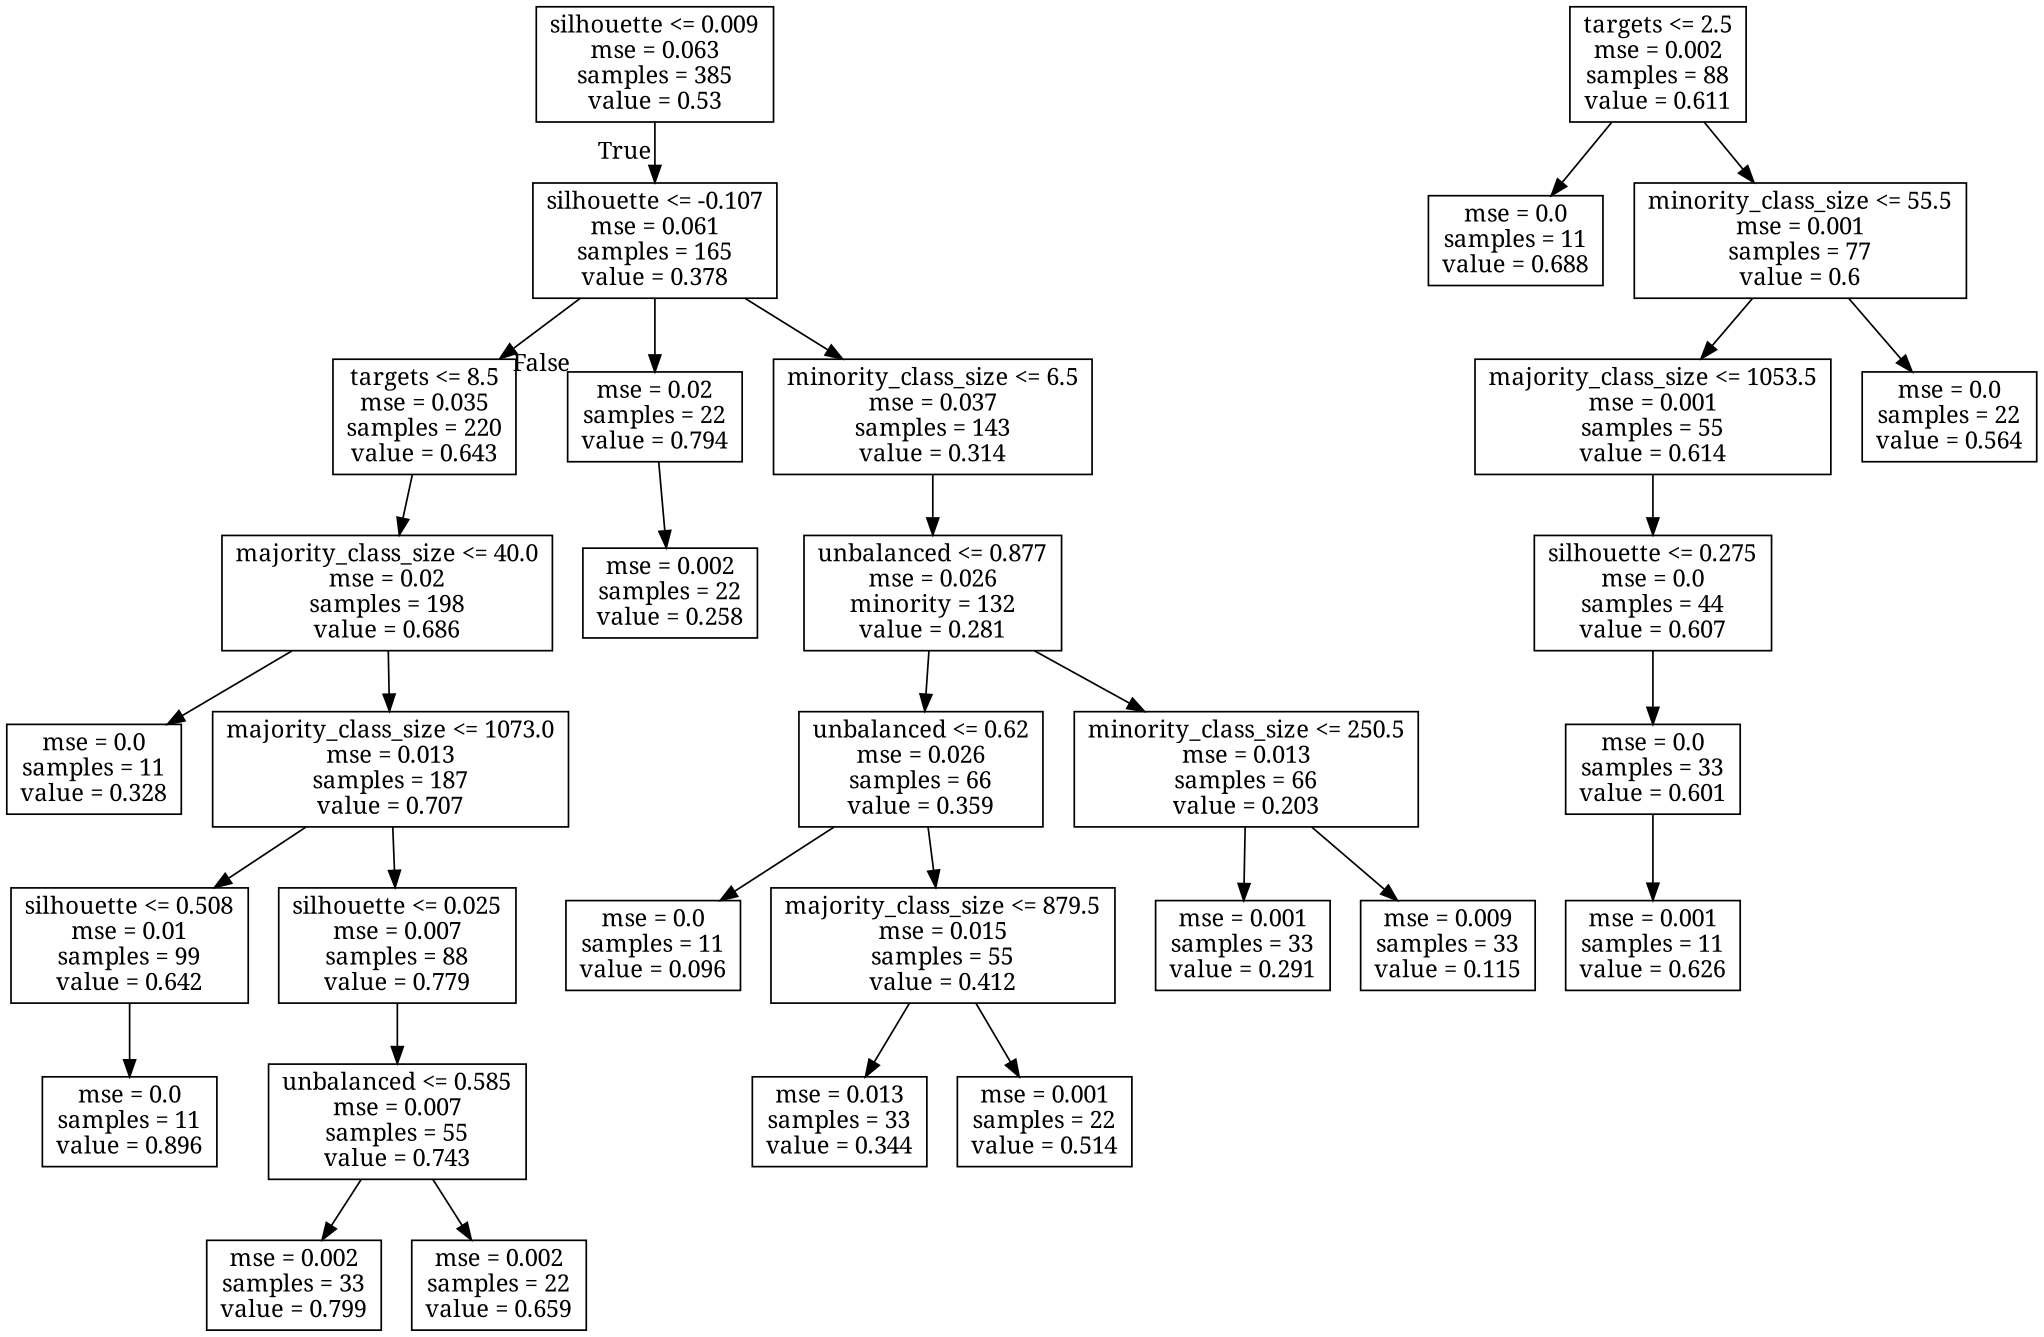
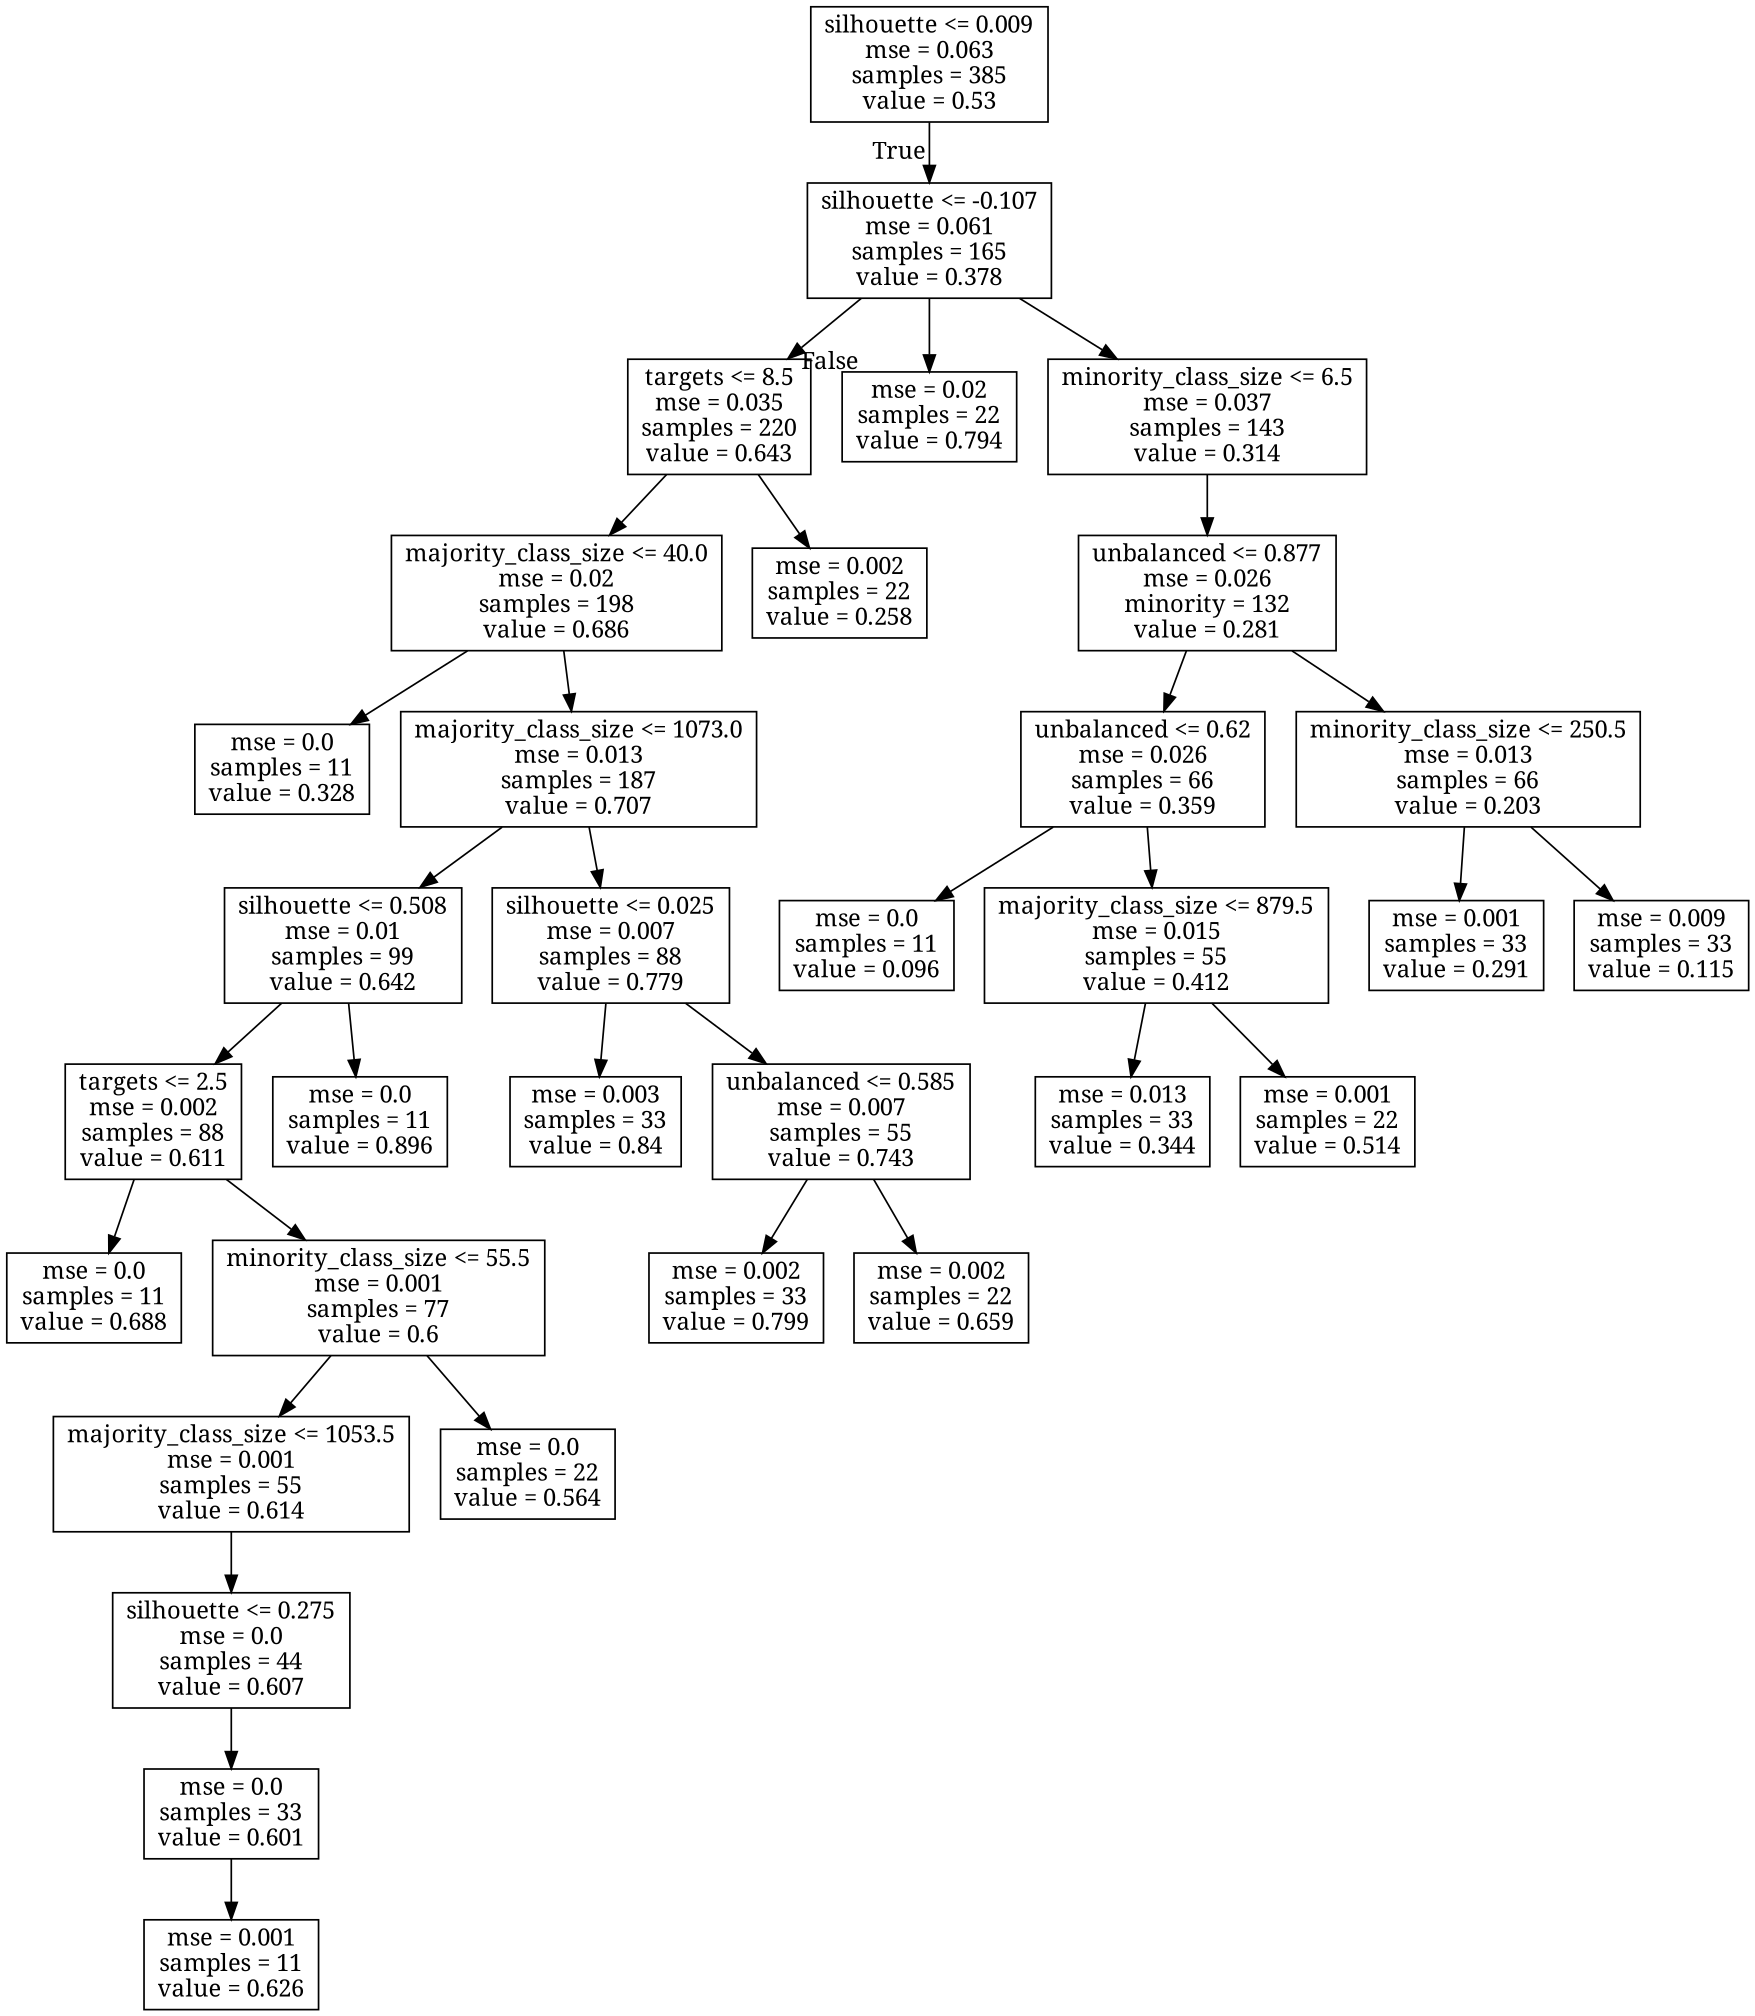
(662, 496) -> (779, 504)
none -> (255, 1028)
none -> (596, 1122)
